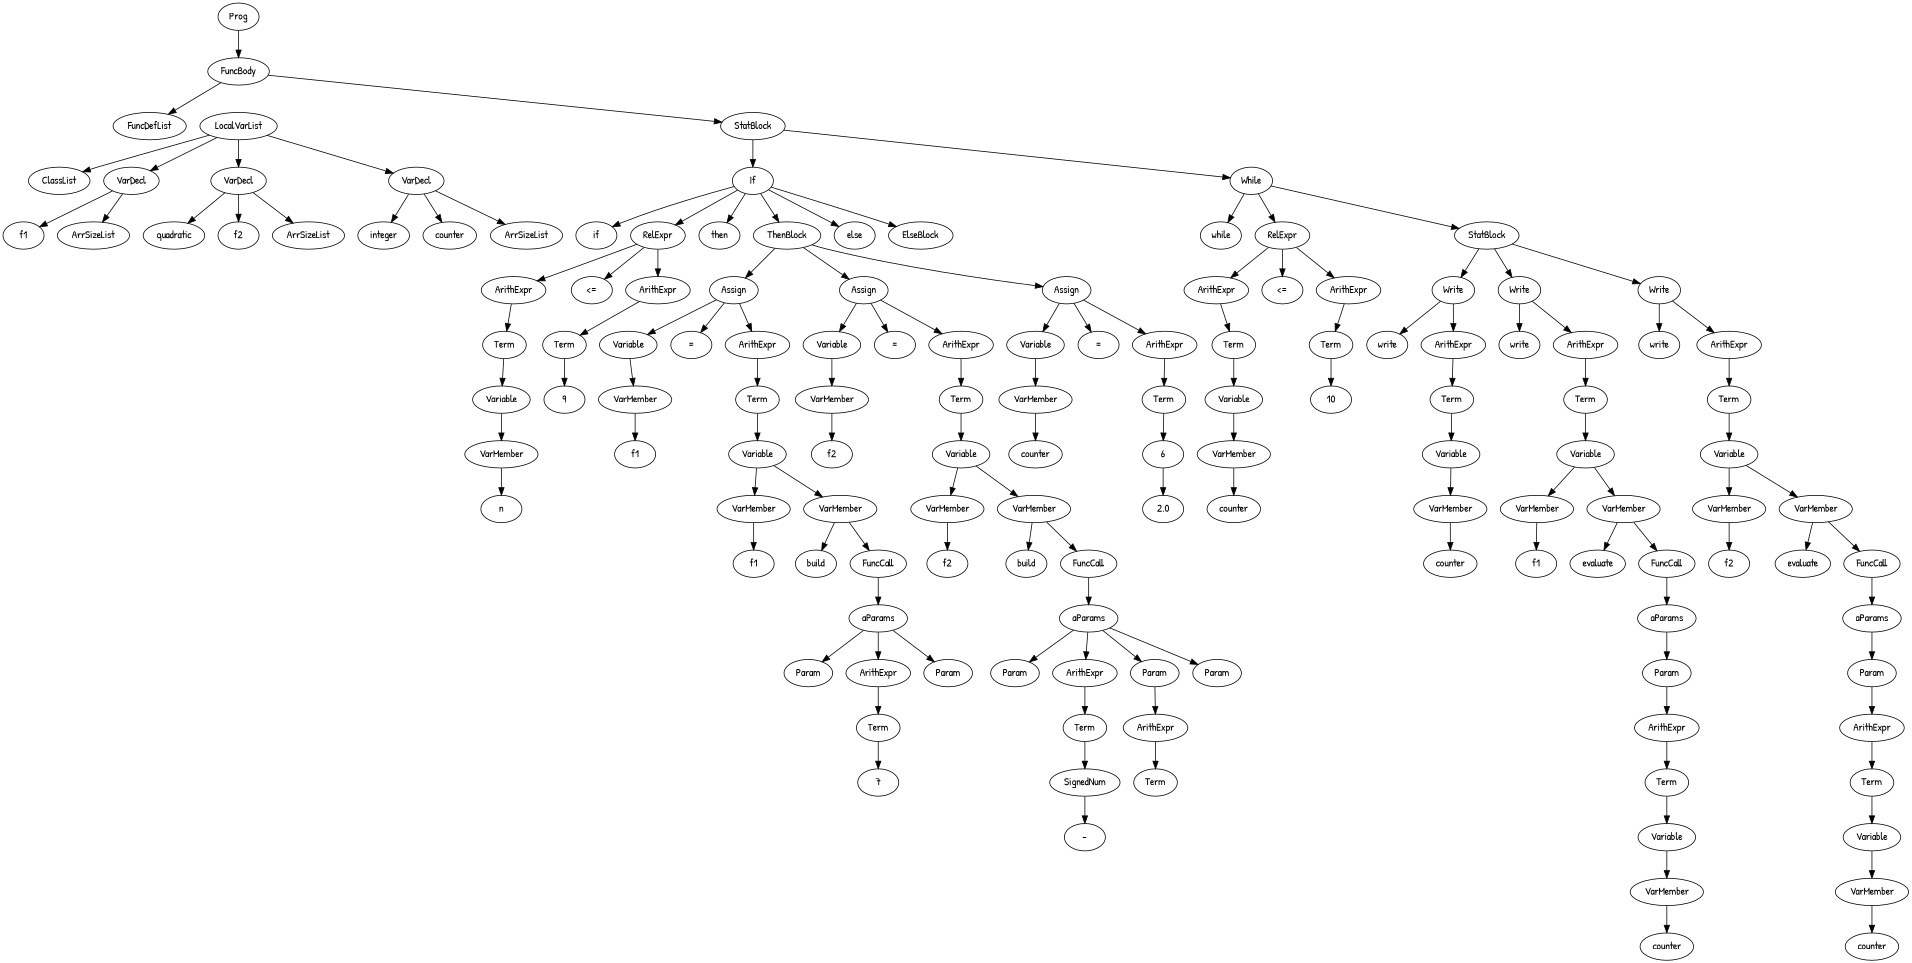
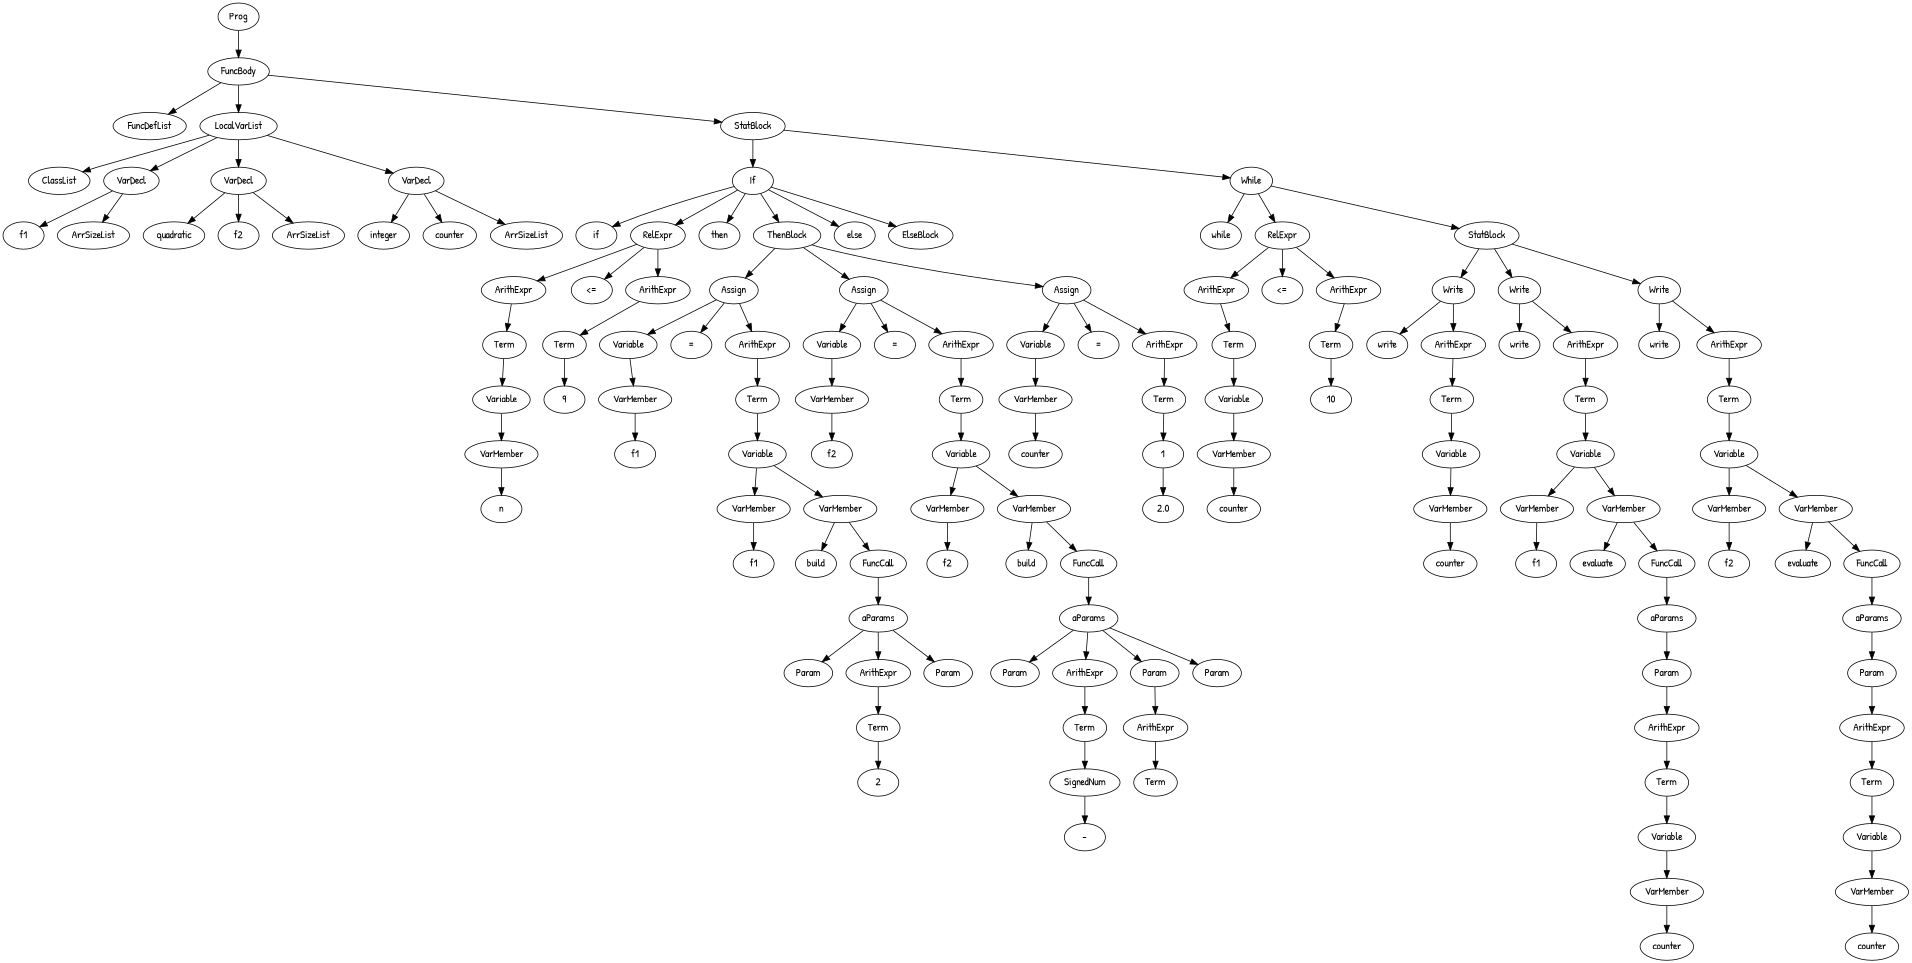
none -> (239, 95)
(1163, 454) -> (1163, 454)
(878, 783) -> (878, 783)
